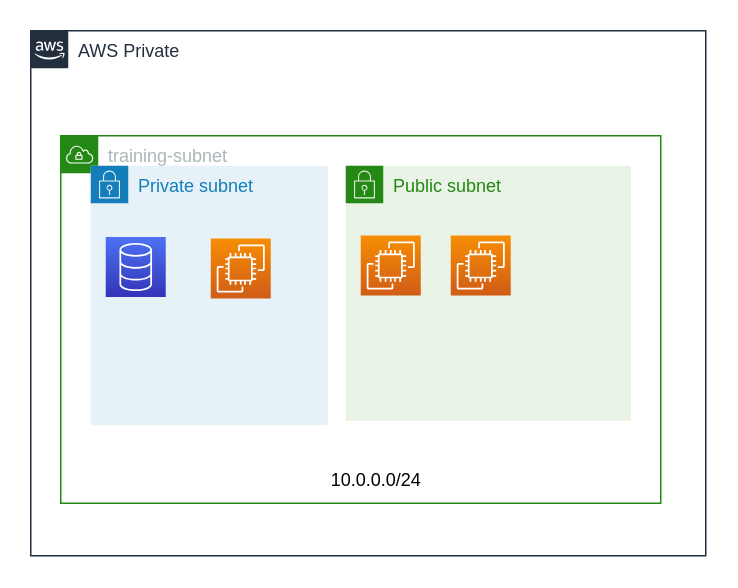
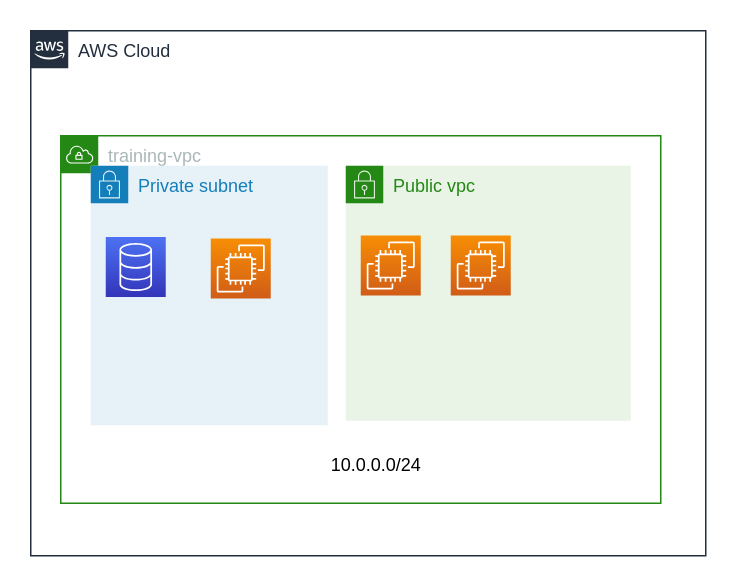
(130, 52) -> (119, 52)
(180, 157) -> (165, 157)
(452, 187) -> (437, 187)
(376, 481) -> (376, 466)
